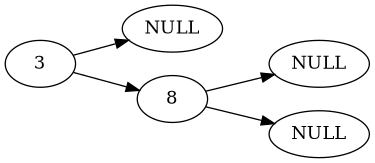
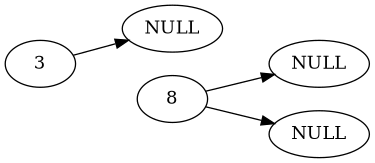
(100, 80) -> none
